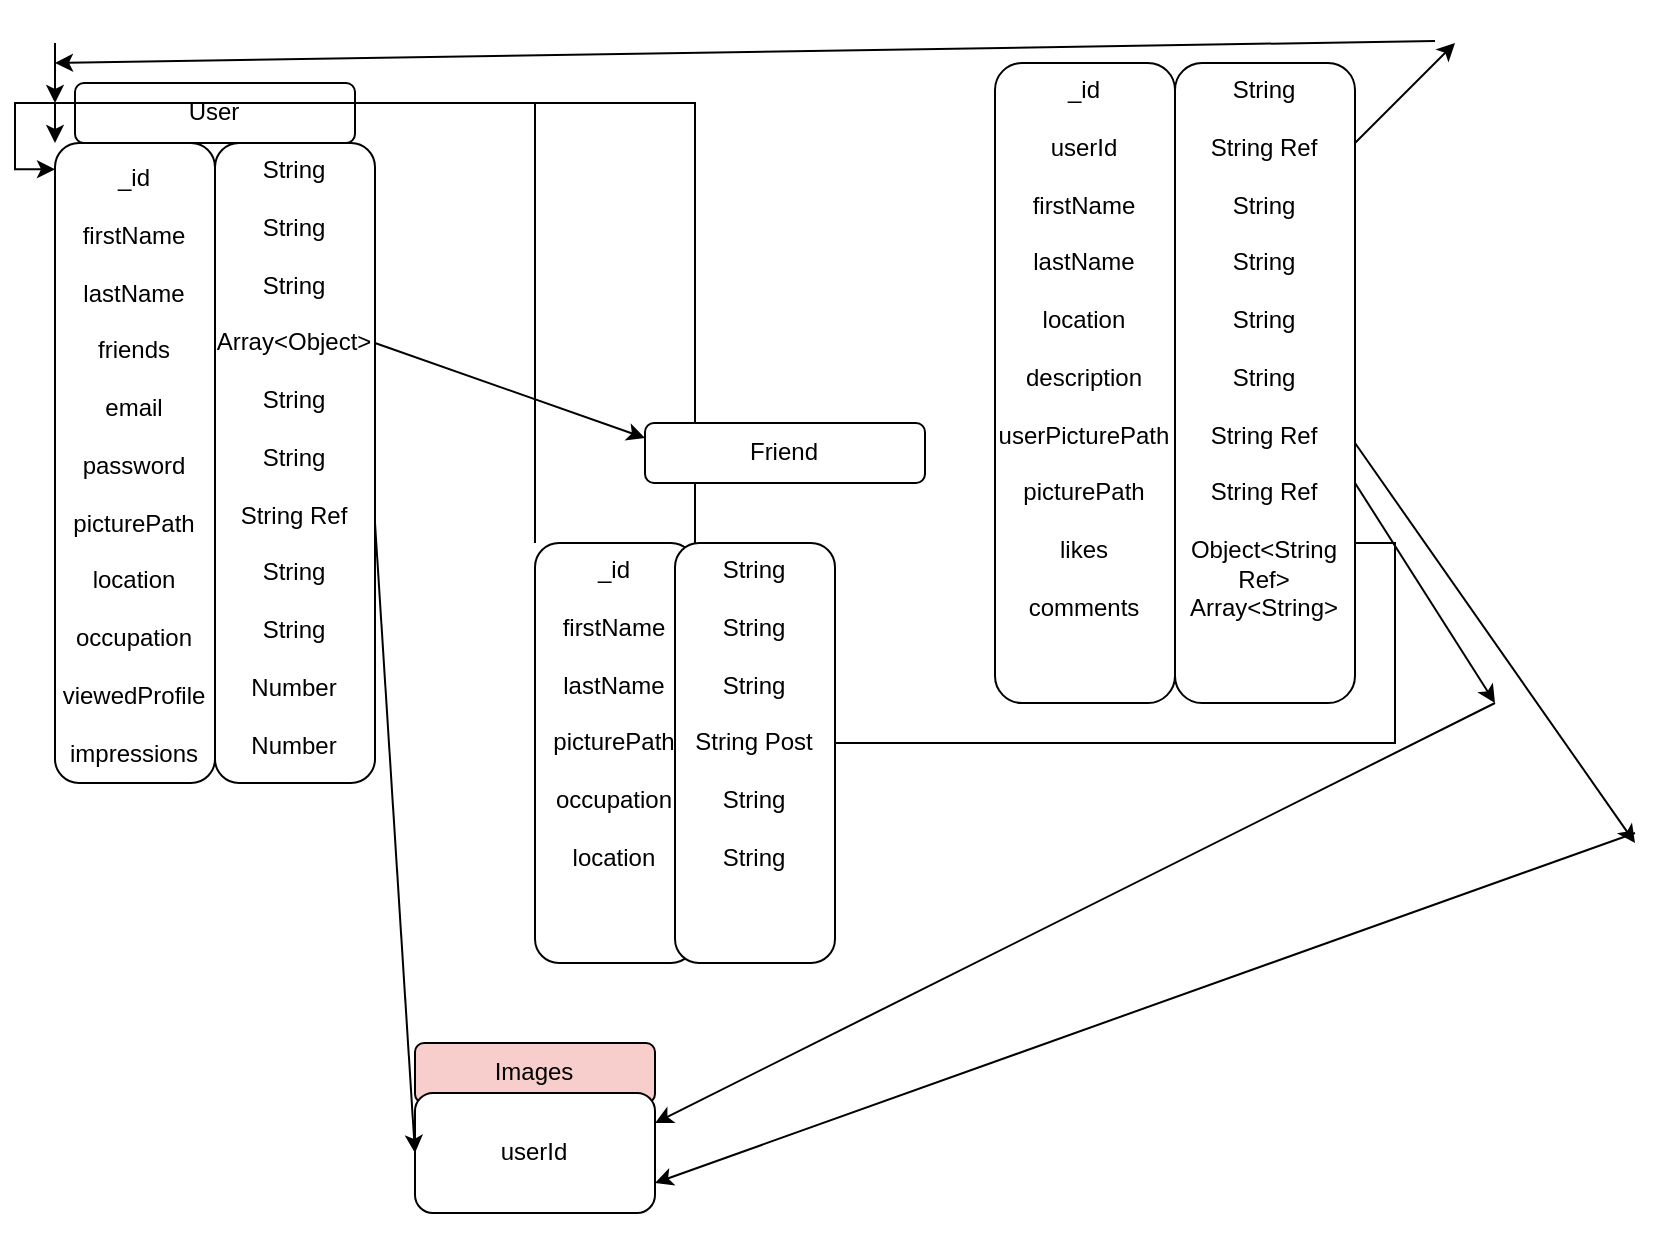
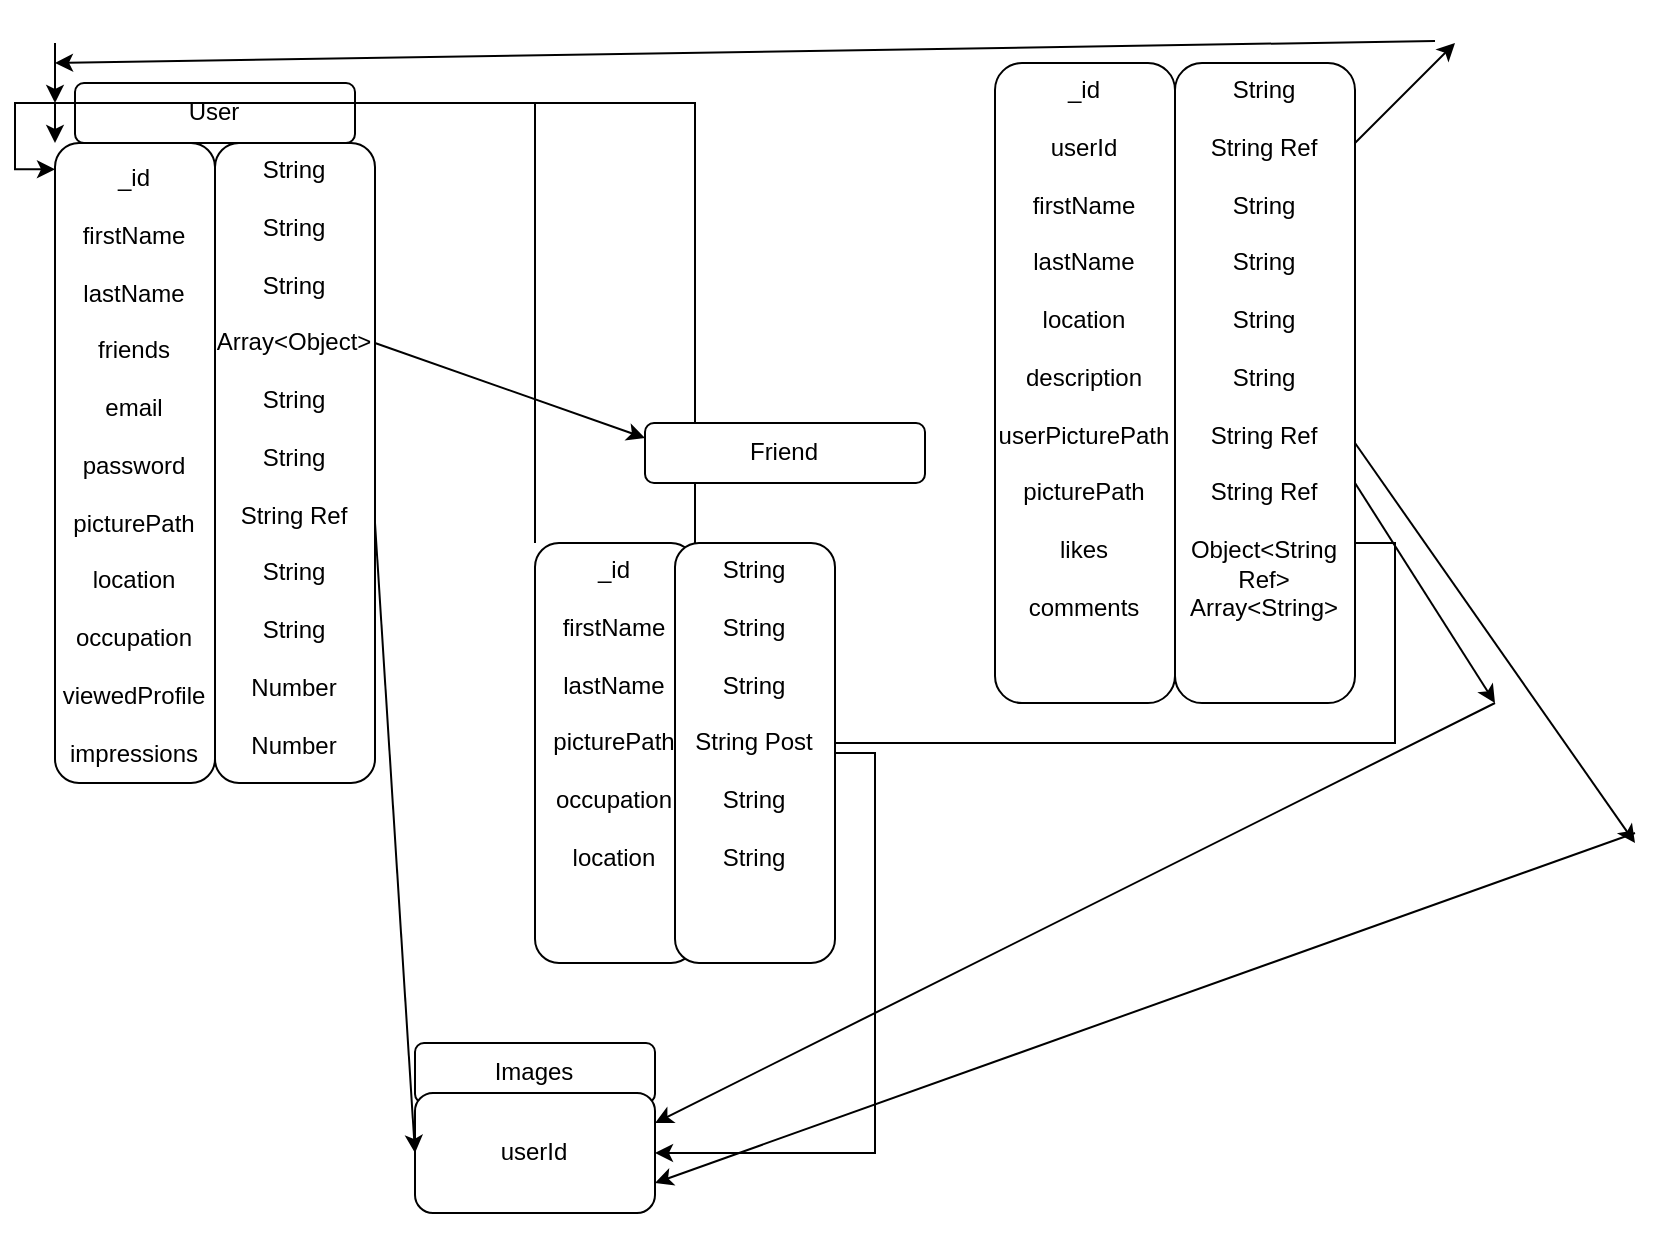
none -> (875, 860)
(535, 1073) -> (535, 1073)
